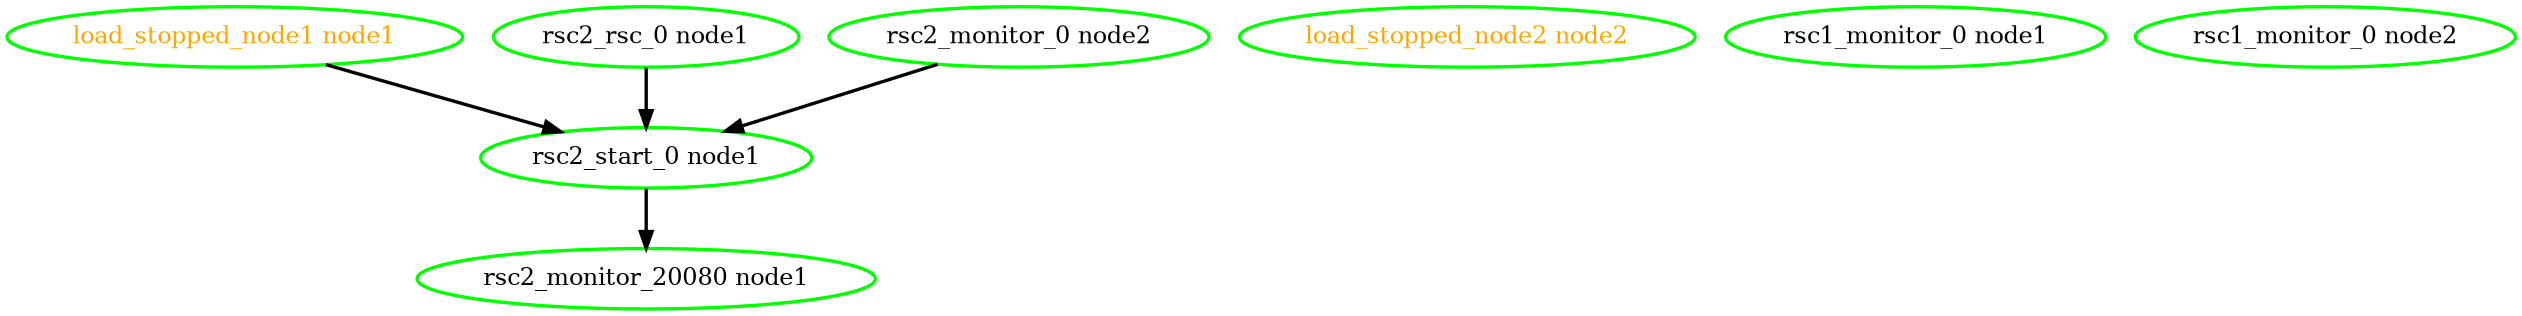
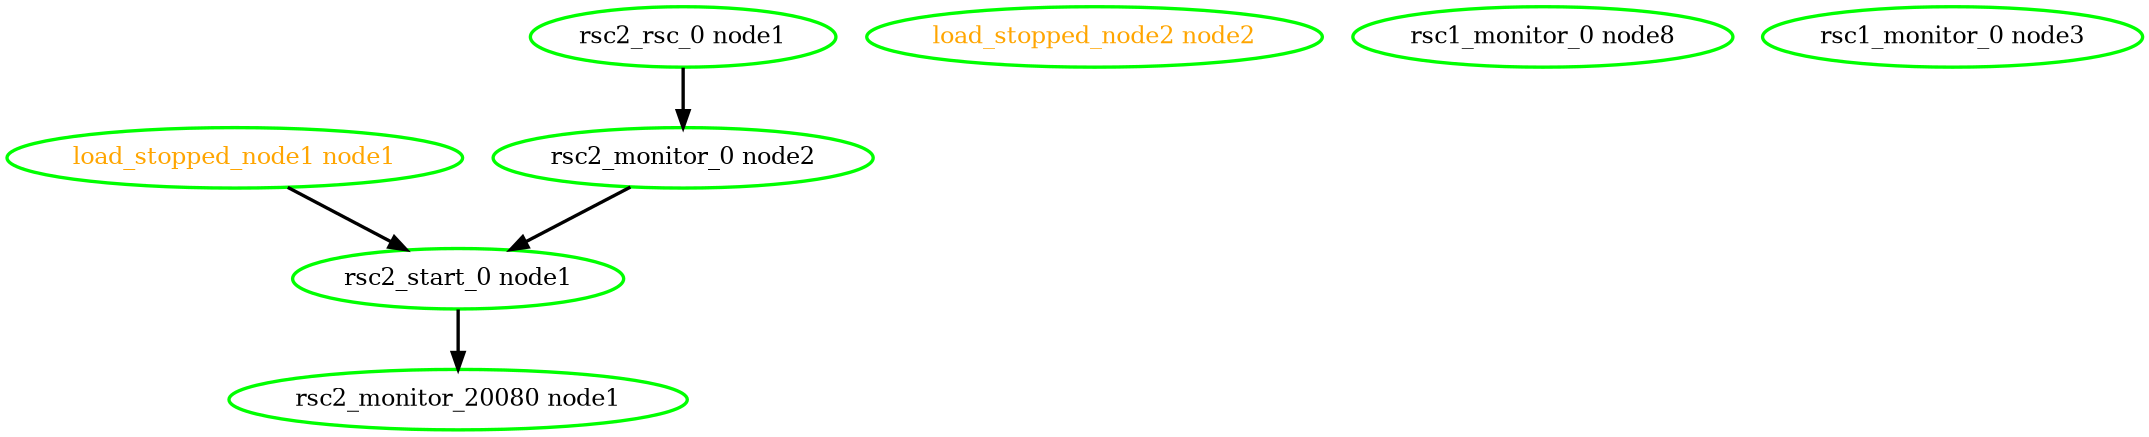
(1916, 37) -> (1543, 37)
(2325, 37) -> (1953, 37)
(646, 89) -> (683, 89)
